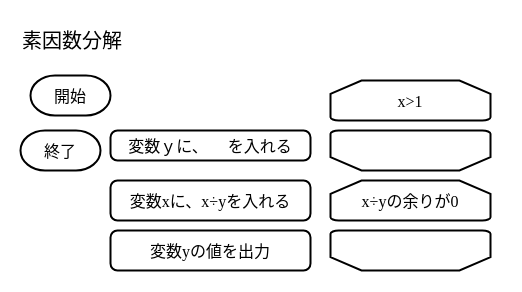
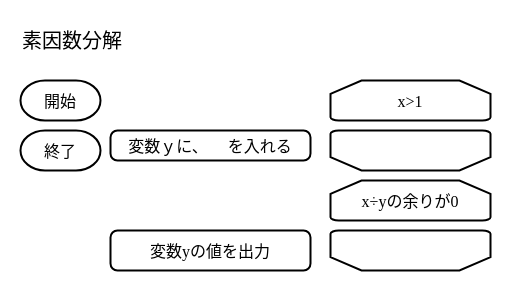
(71, 96) -> (61, 101)
(211, 201) -> none
